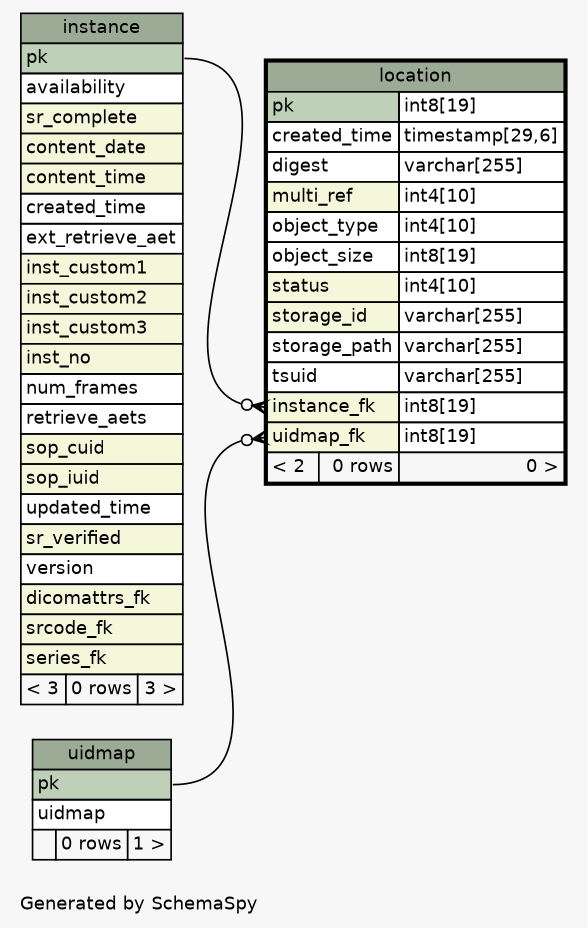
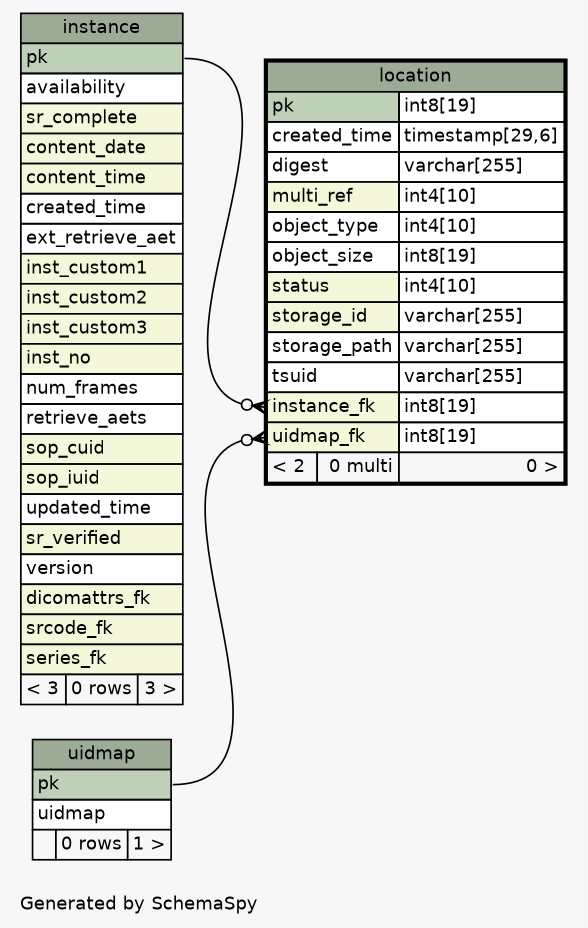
(363, 467) -> (361, 467)
